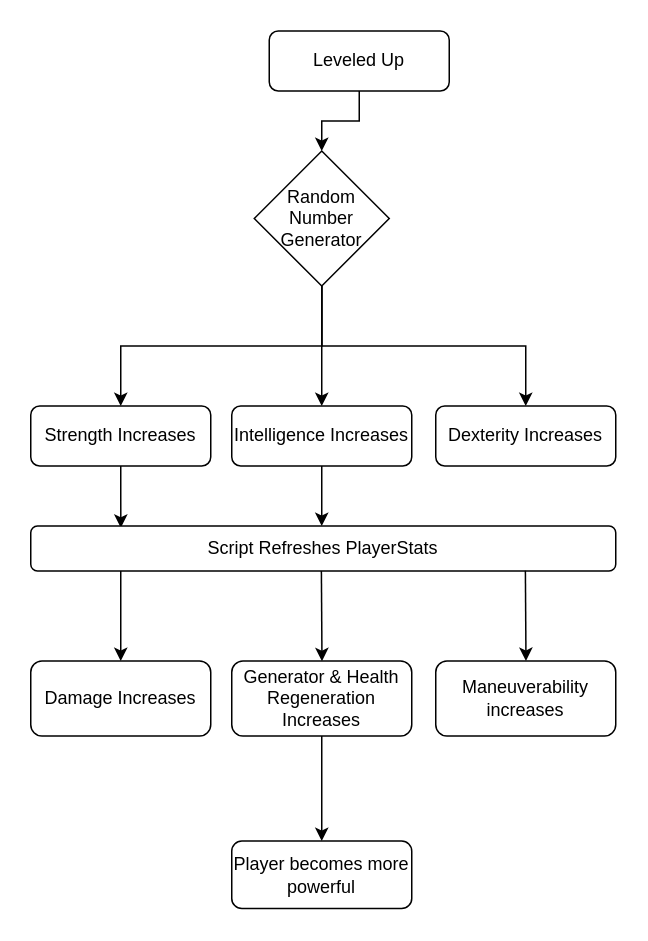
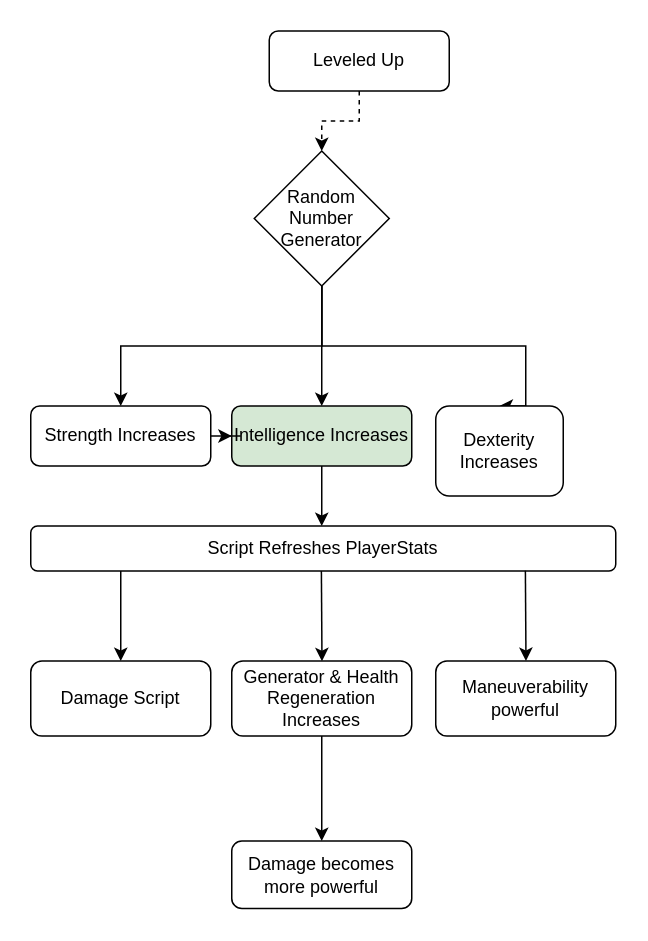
(344, 121) -> (344, 121)
(322, 436) -> (322, 436)
(526, 436) -> (500, 451)
(121, 492) -> (241, 436)
(121, 698) -> (121, 698)
(526, 698) -> (526, 698)
(322, 875) -> (322, 875)
